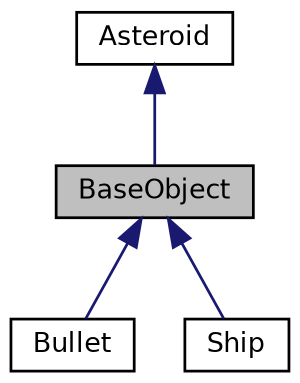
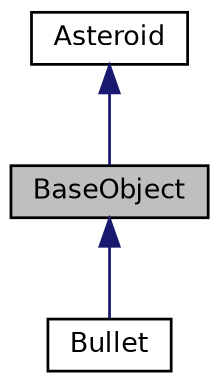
(237, 345) -> none
